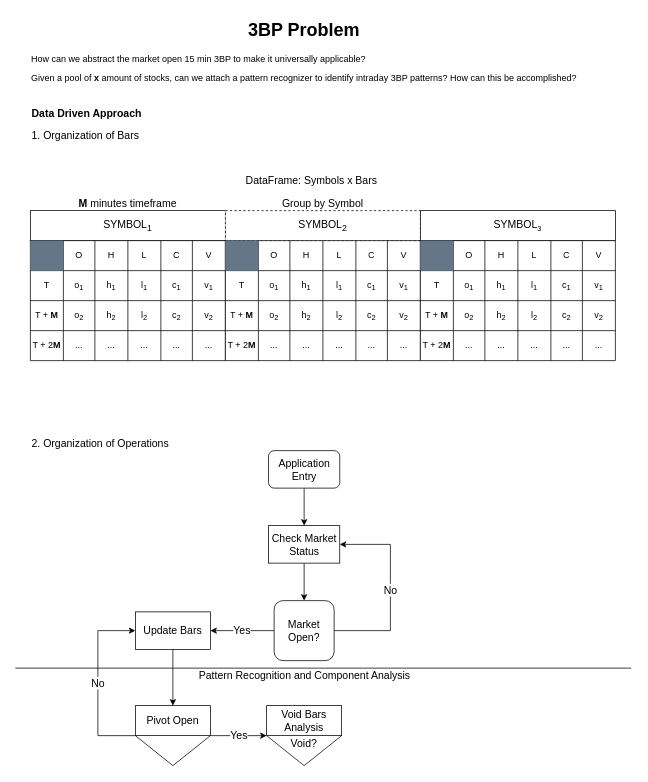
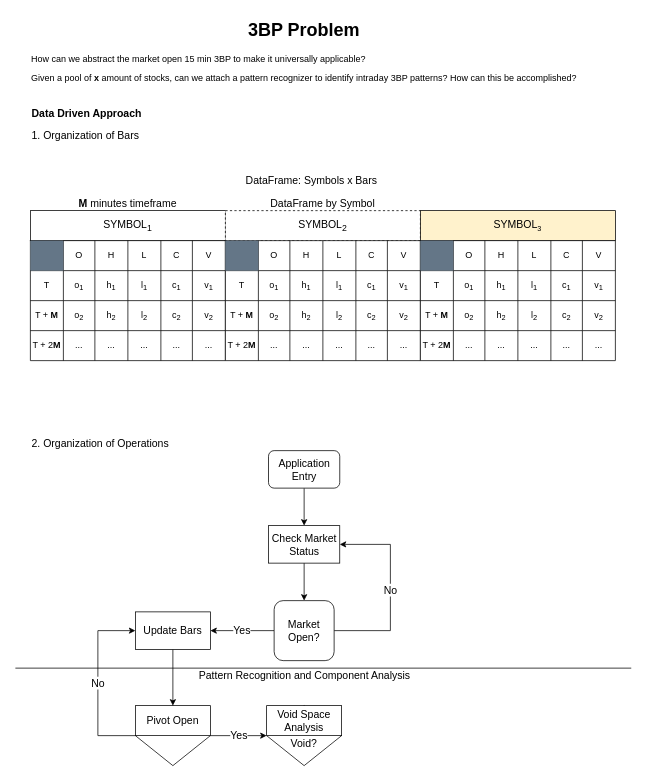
(323, 203) -> (323, 203)
(518, 225) -> (518, 225)
(304, 720) -> (304, 720)
